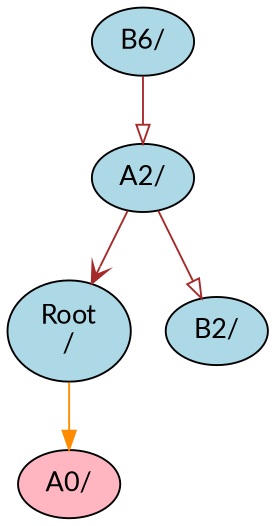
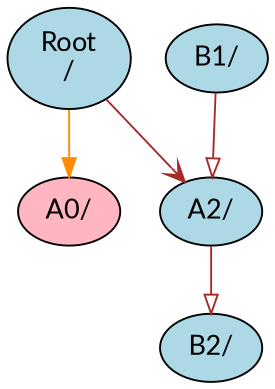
(143, 42) -> (217, 58)
(114, 239) -> (139, 134)
